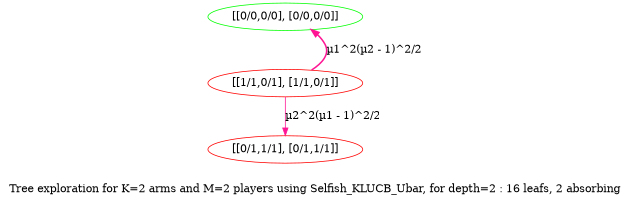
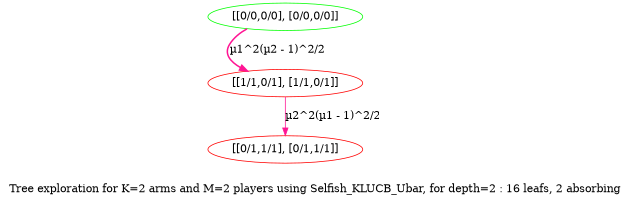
(326, 54) -> (228, 47)
